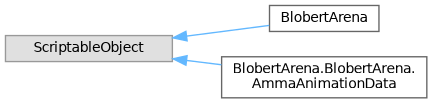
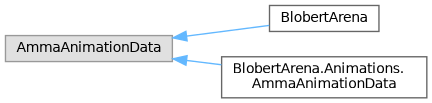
(89, 49) -> (89, 49)
(324, 77) -> (324, 77)
